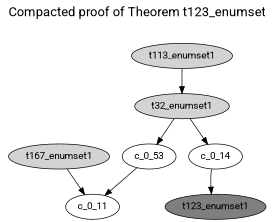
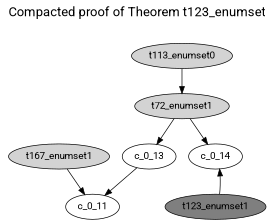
(182, 56) -> (182, 56)
(182, 106) -> (182, 106)
(149, 156) -> (149, 156)
(211, 178) -> (220, 185)
